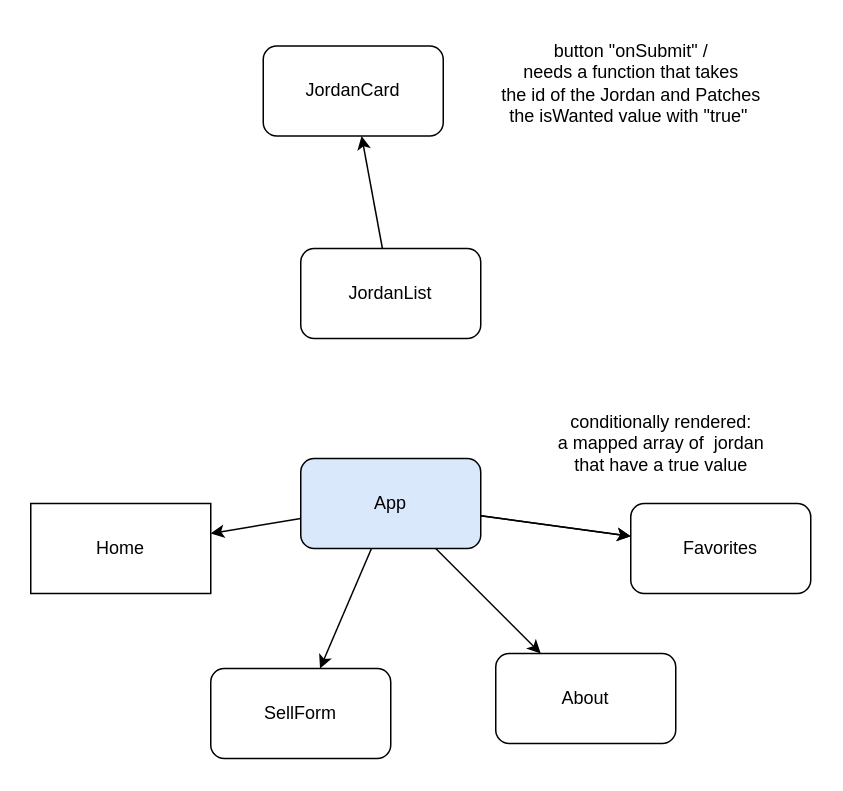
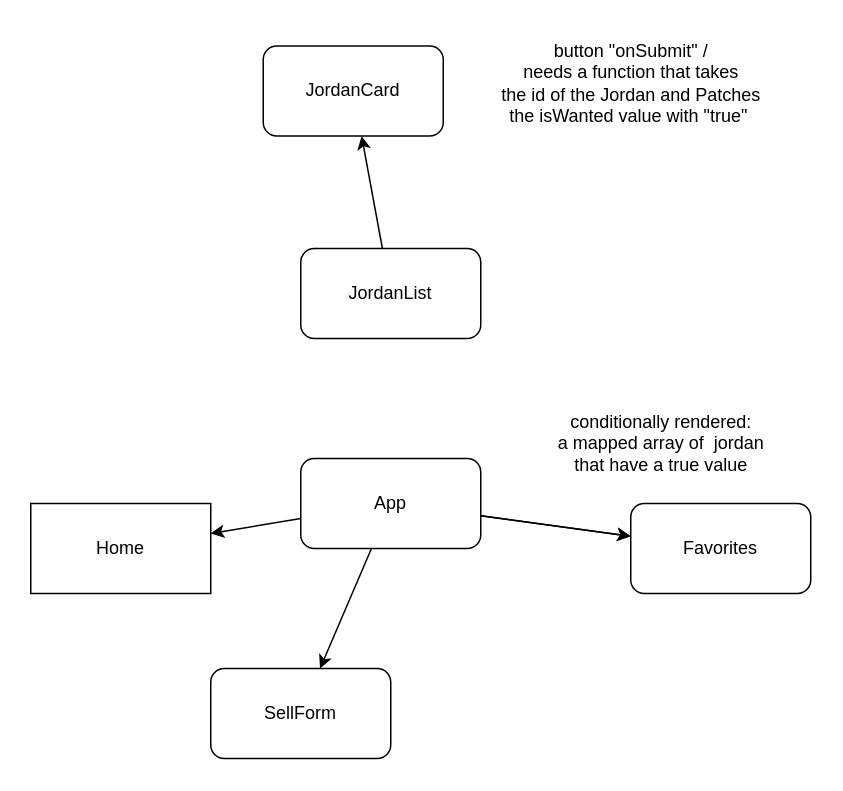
(391, 503) -> (391, 503)
(485, 597) -> none
(586, 698) -> none
